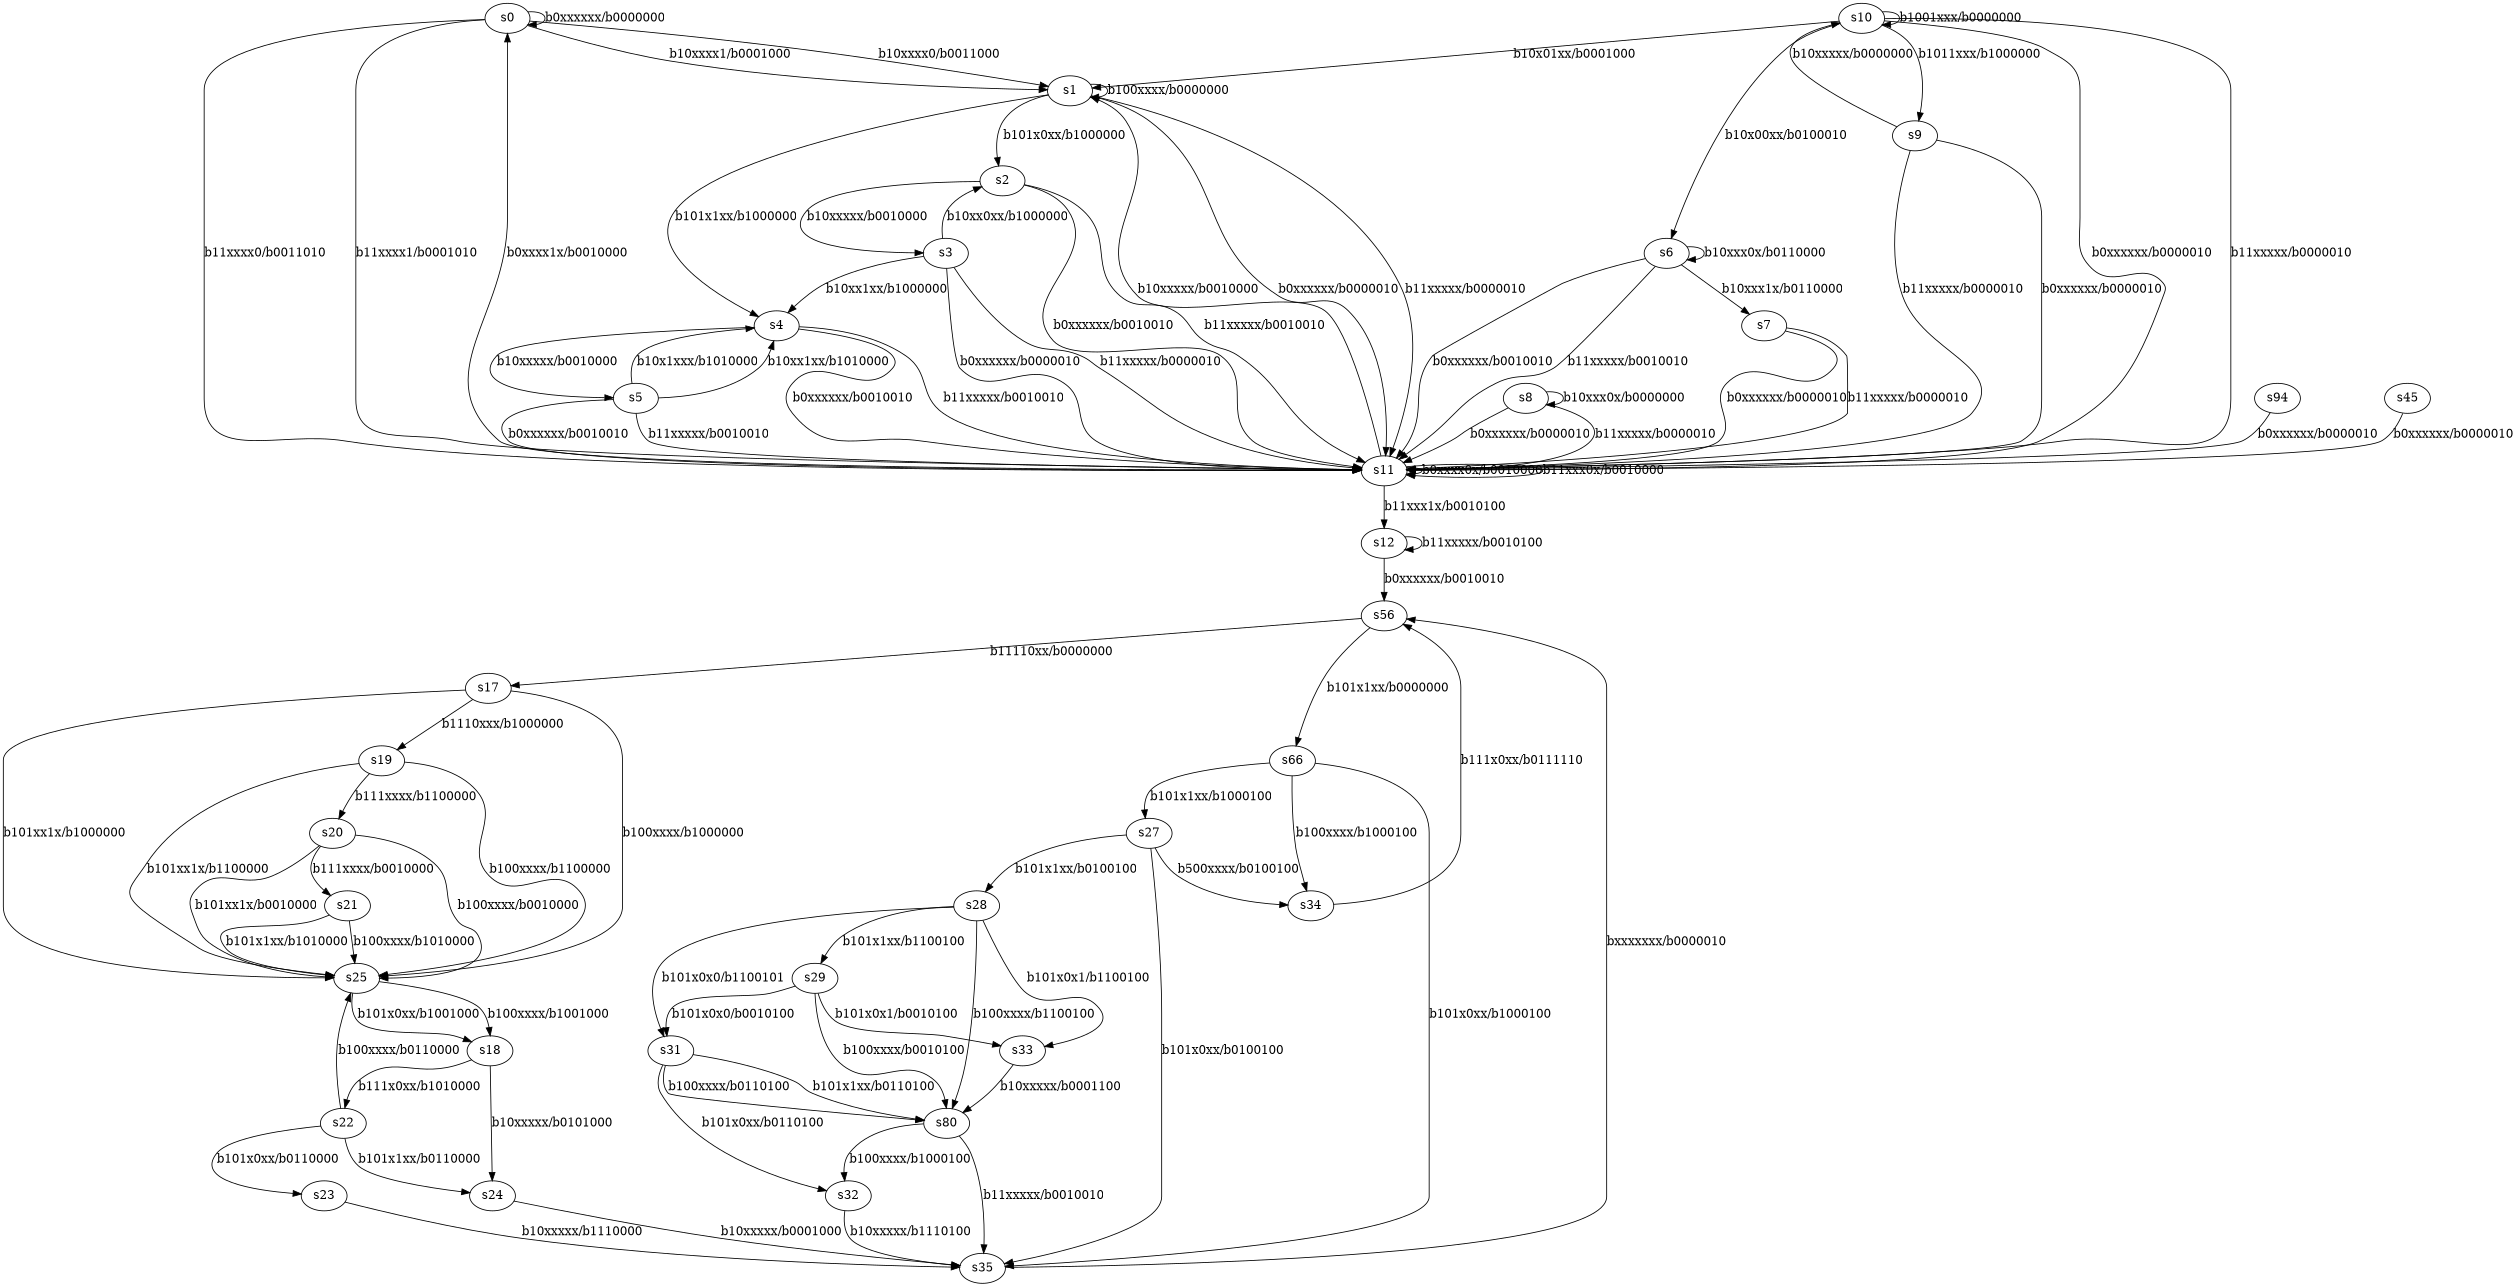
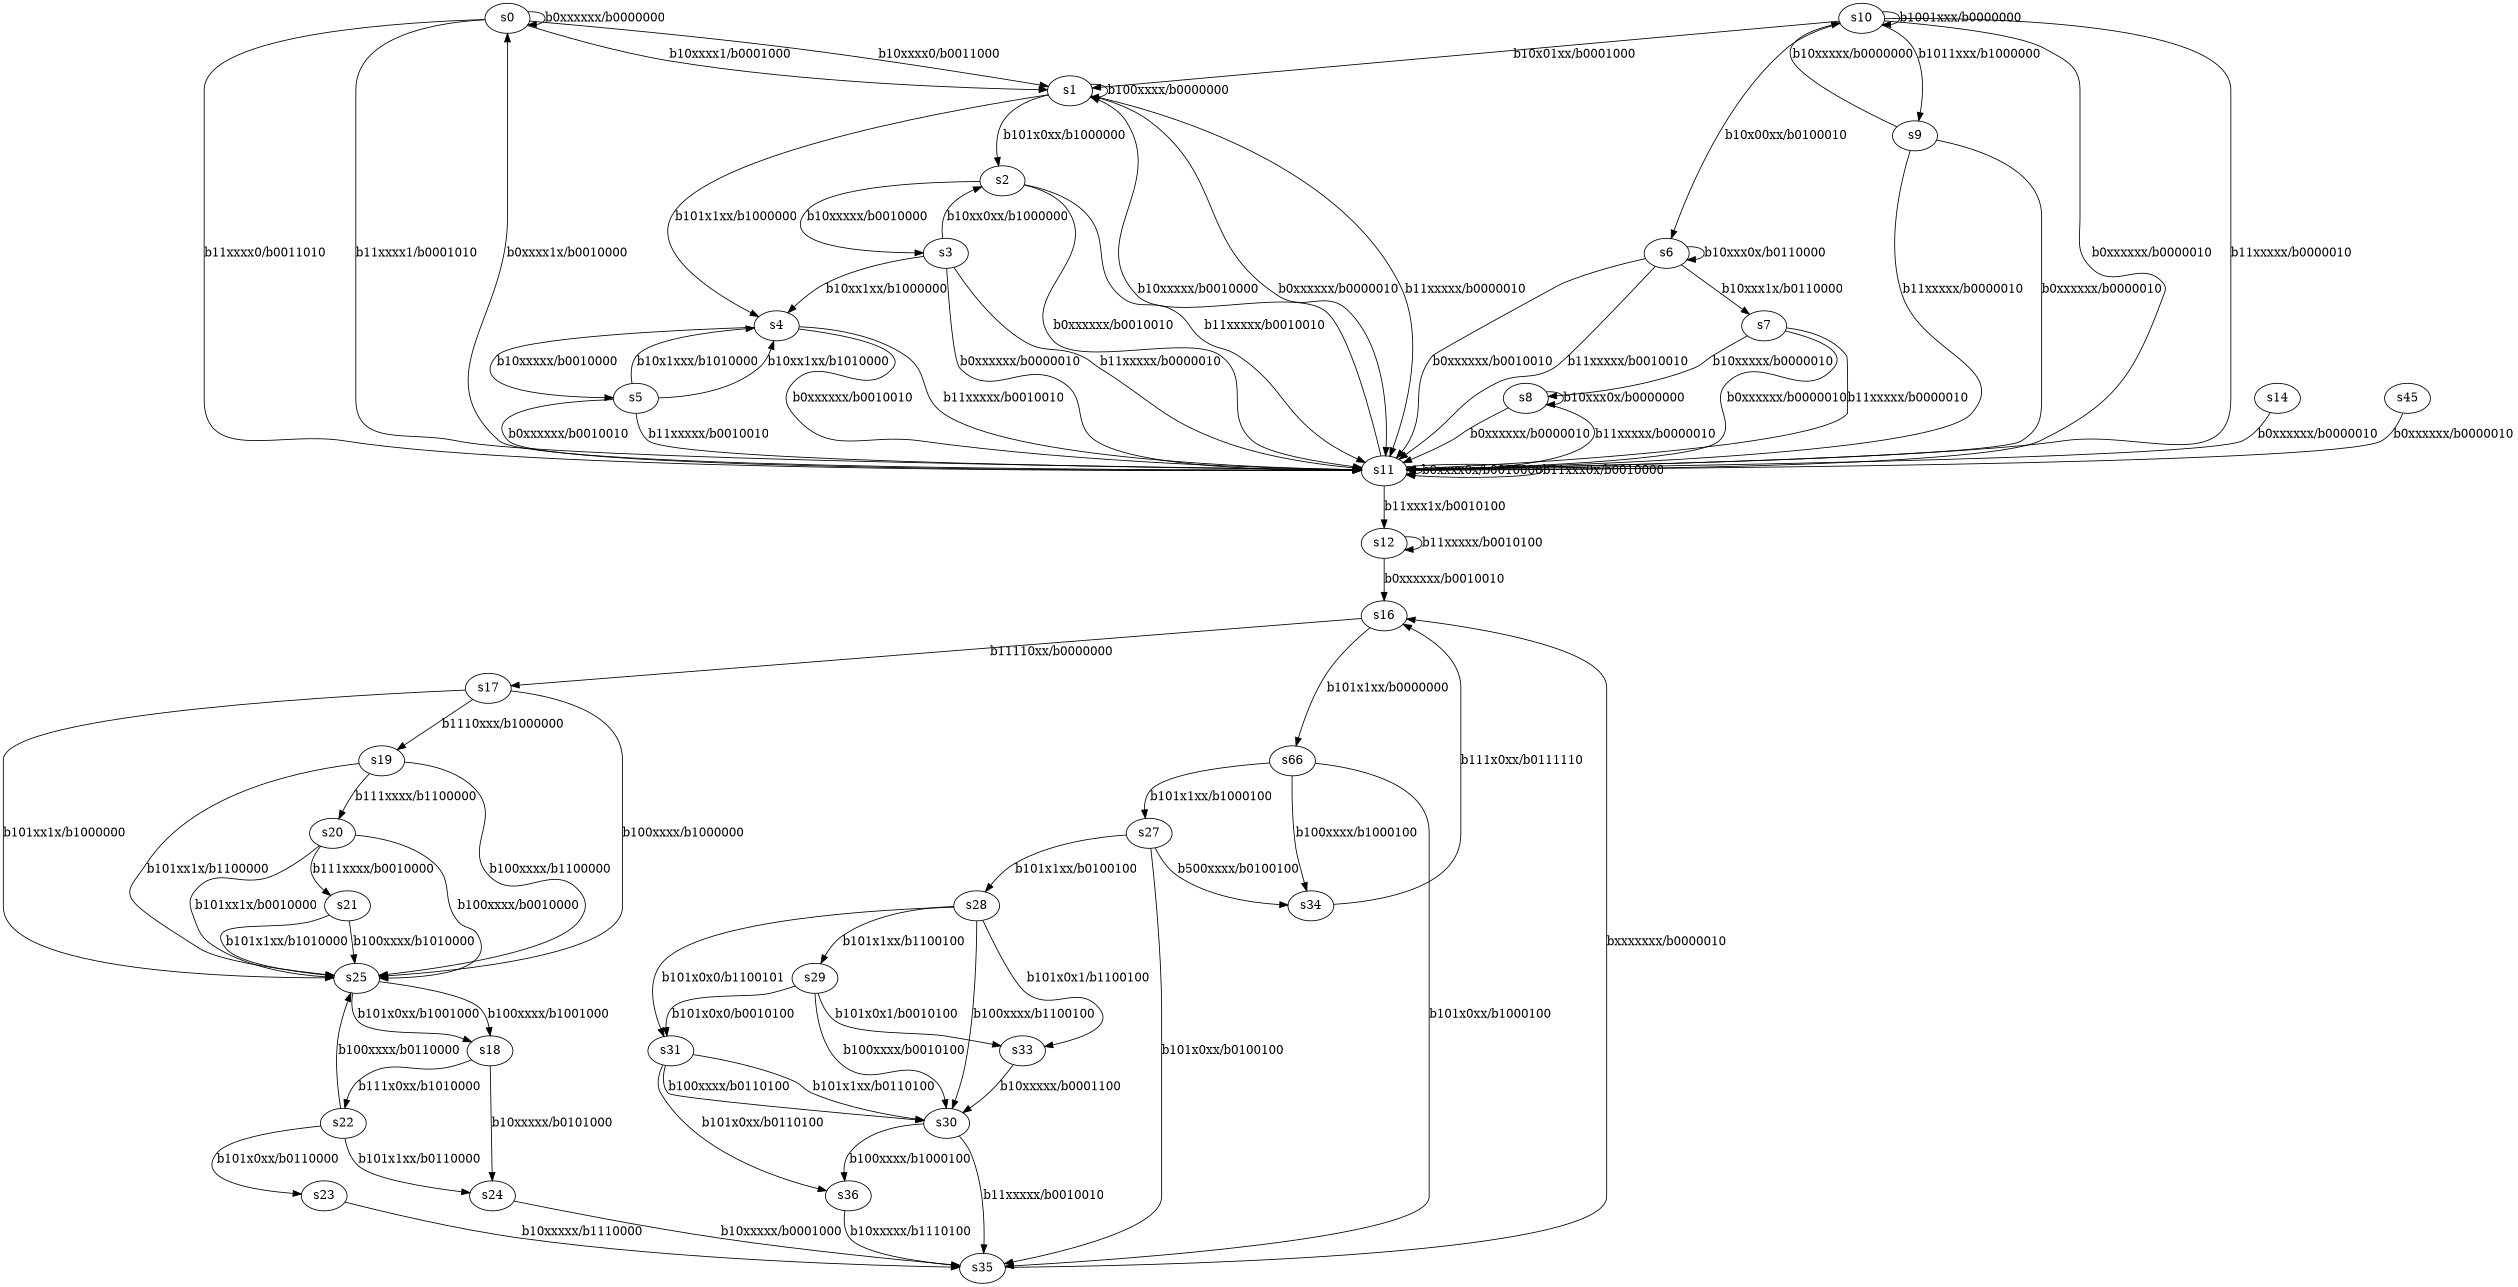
none -> (1657, 380)
(2278, 398) -> (2278, 398)
(1384, 616) -> (1384, 616)
(947, 1123) -> (947, 1123)
(848, 1196) -> (848, 1196)
